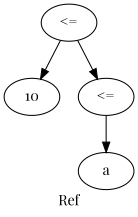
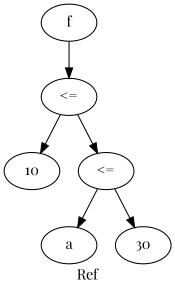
none -> (69, 23)
none -> (143, 245)
